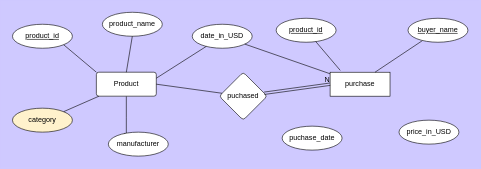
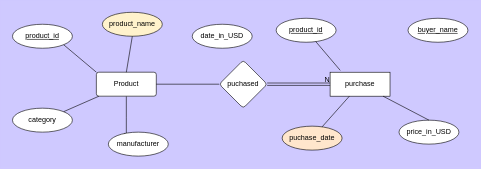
(132, 24) -> (132, 24)
(399, 57) -> none
(288, 59) -> (406, 108)
(181, 63) -> none
(243, 96) -> (243, 84)
none -> (336, 112)
(42, 120) -> (42, 120)
(312, 138) -> (312, 138)
